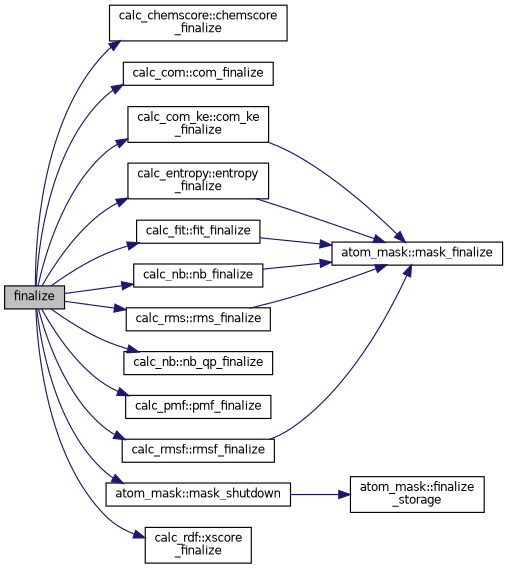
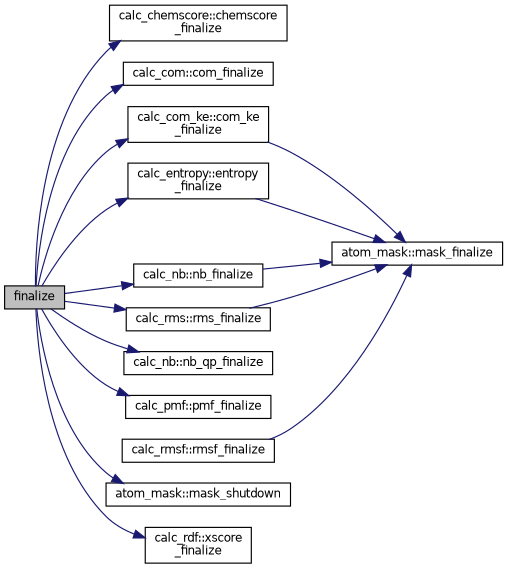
(198, 232) -> none
(66, 379) -> none
(417, 495) -> none
